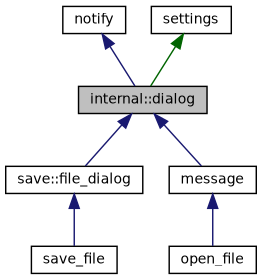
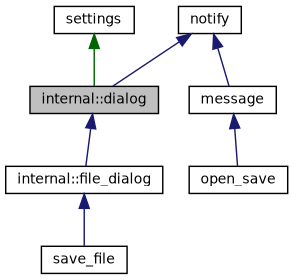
(183, 146) -> (223, 67)
(74, 180) -> (84, 180)
(213, 260) -> (238, 180)
